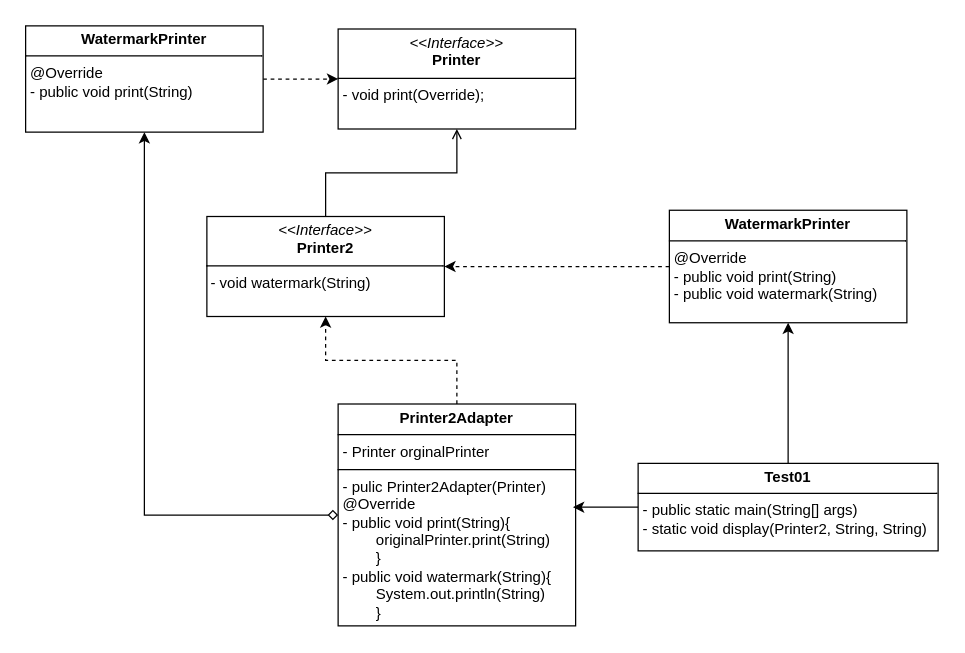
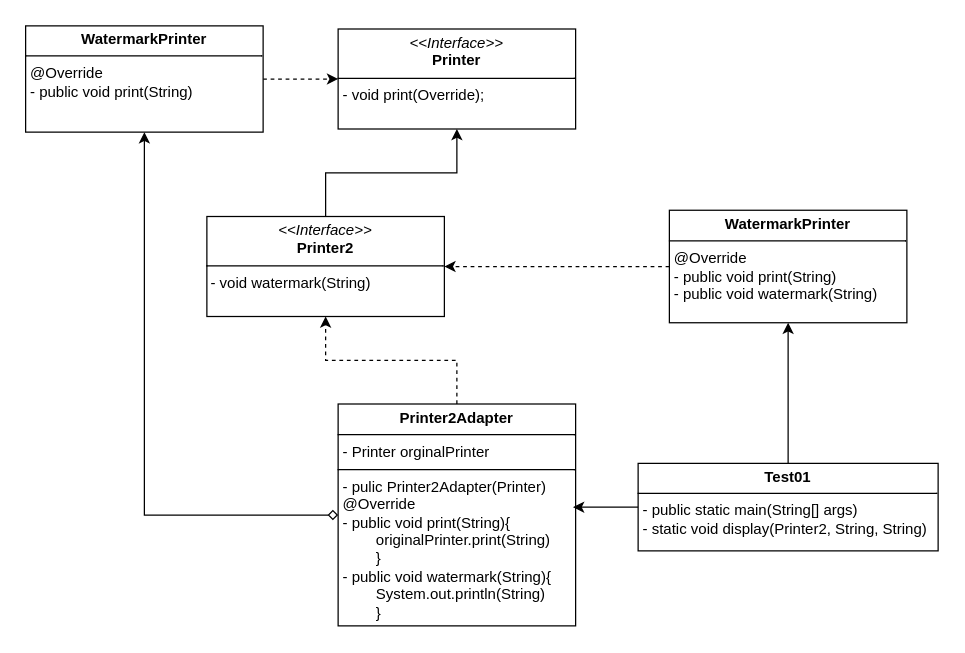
(457, 137) -> (457, 139)
